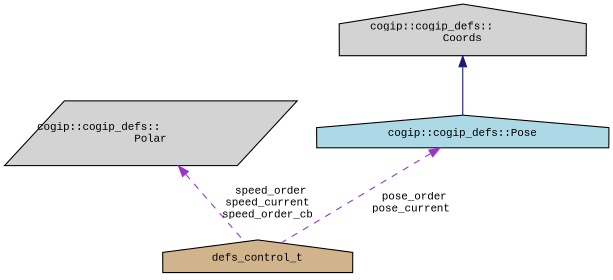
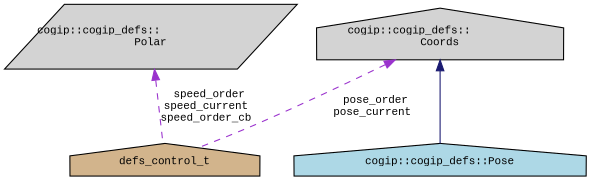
(356, 198) -> (293, 108)
